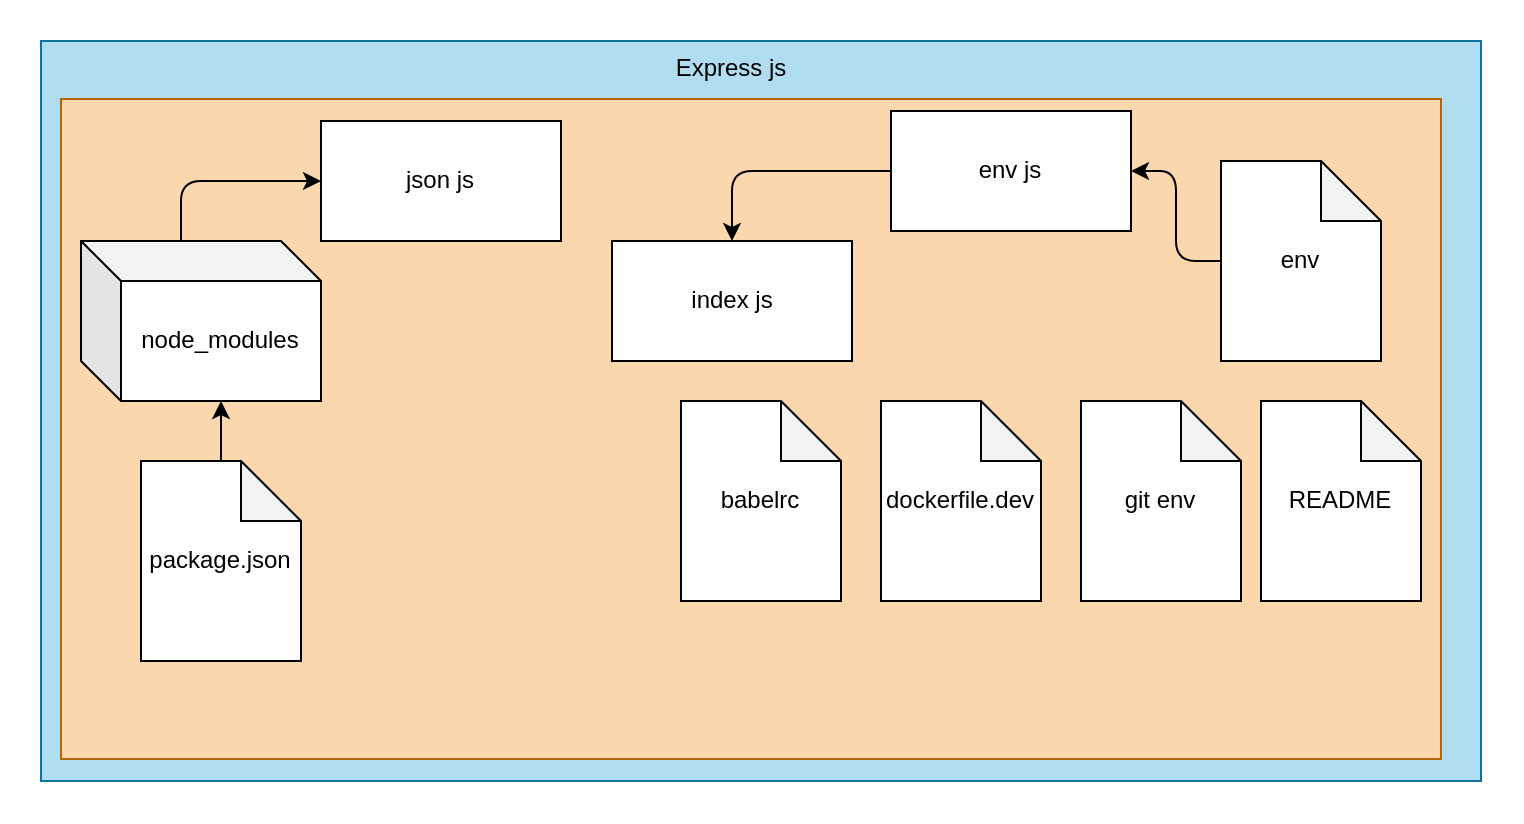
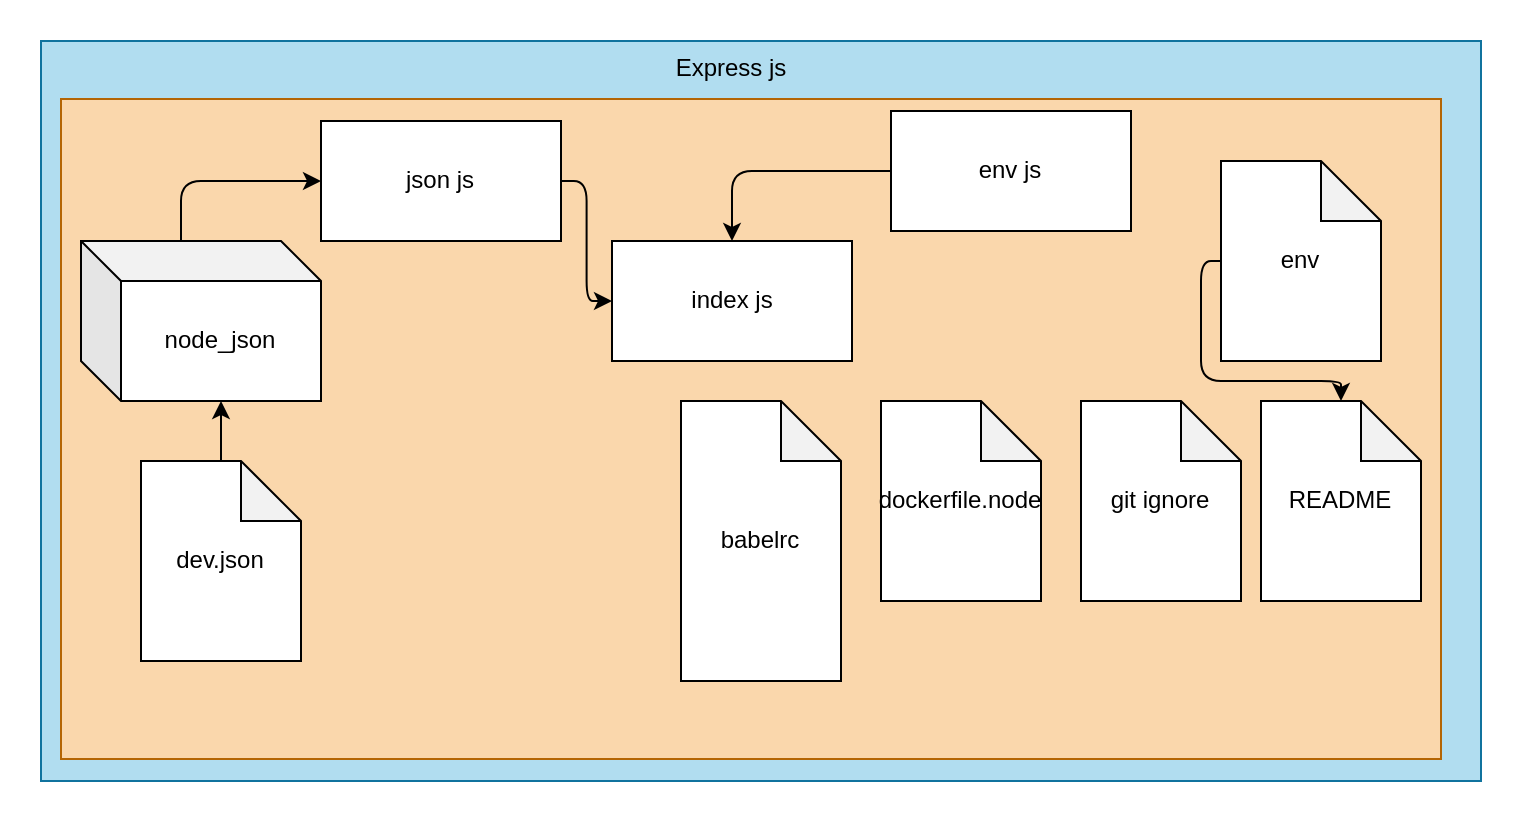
(1176, 216) -> (1218, 381)
none -> (587, 235)
(221, 341) -> (221, 341)
(761, 501) -> (761, 541)
(961, 501) -> (961, 501)
(1161, 501) -> (1161, 501)
(221, 561) -> (221, 561)
